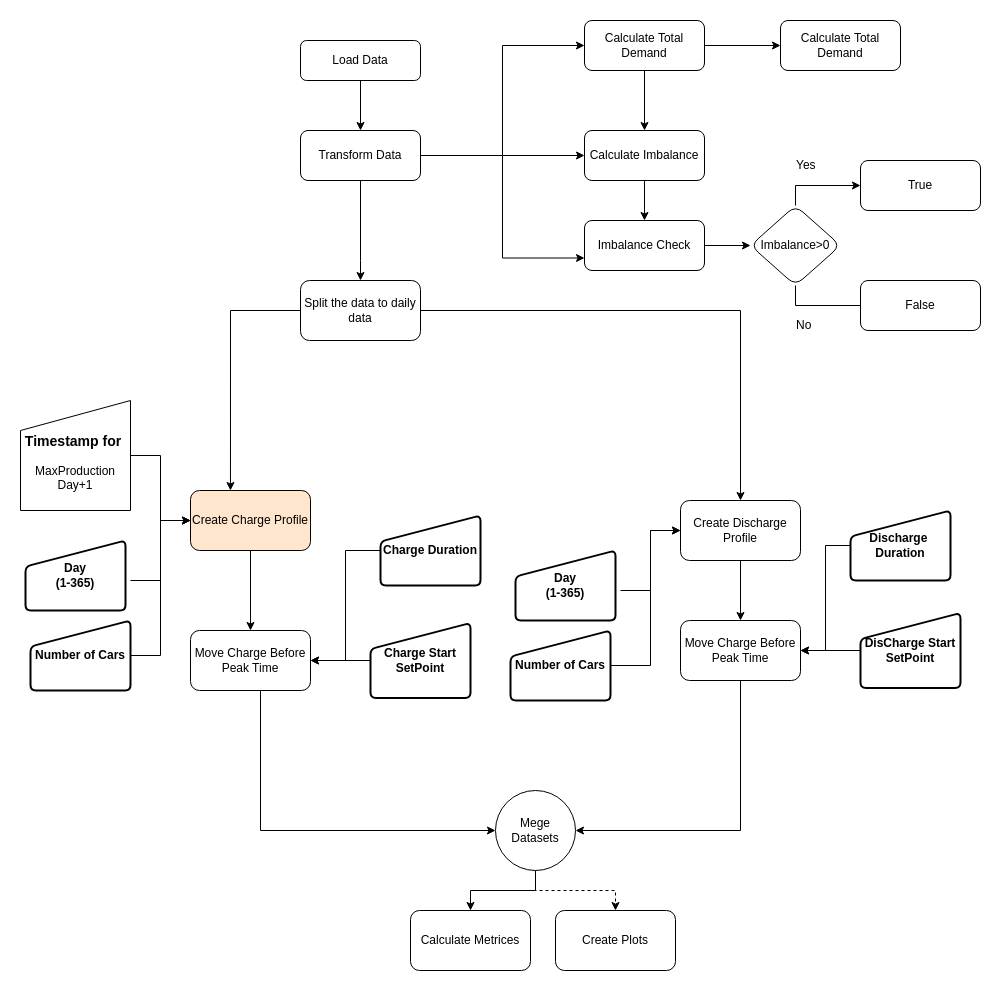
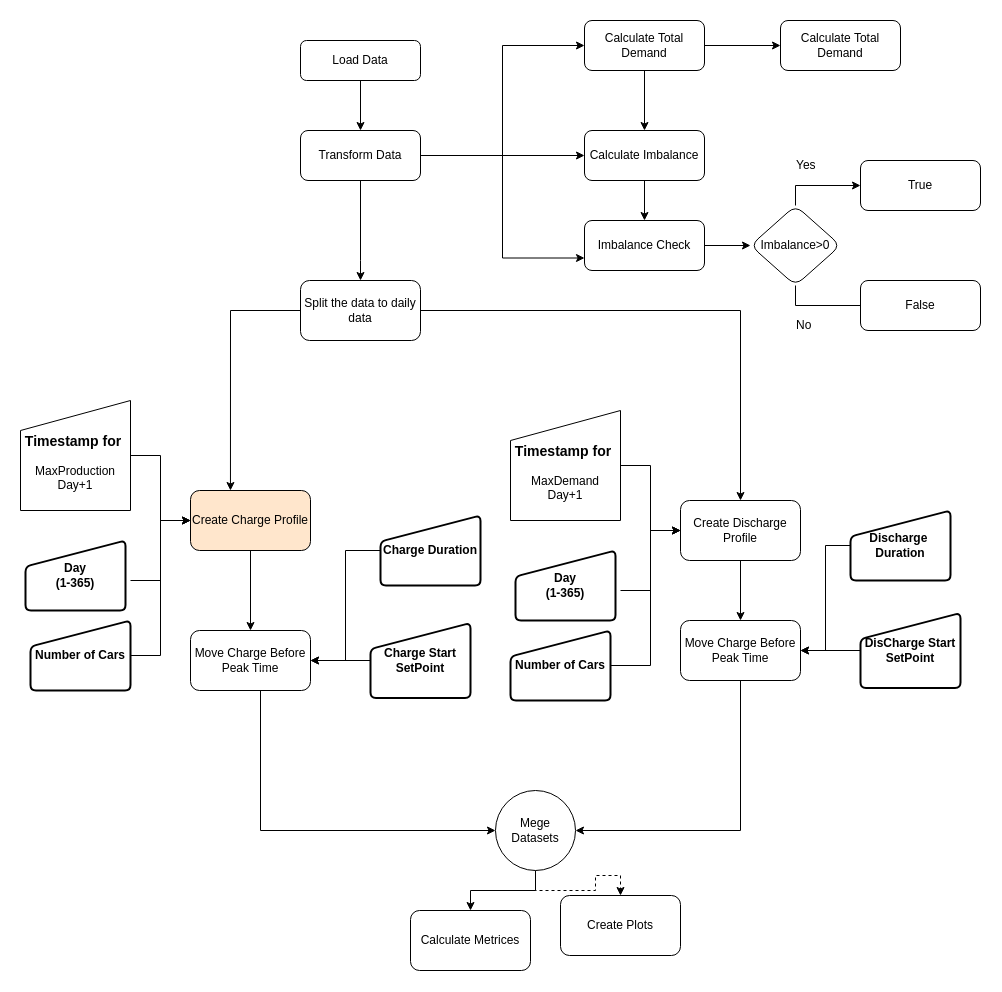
none -> (566, 466)
none -> (651, 482)
(616, 941) -> (621, 926)
